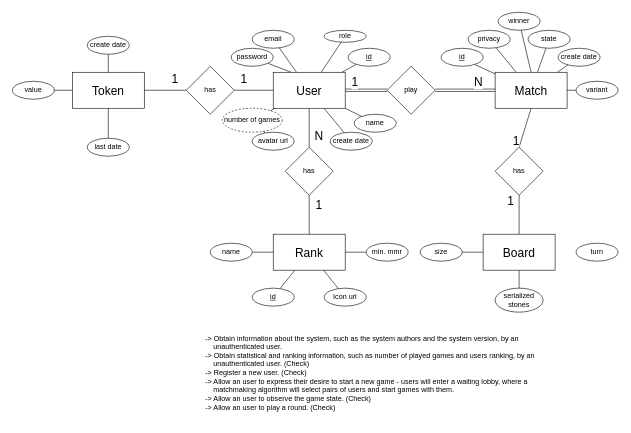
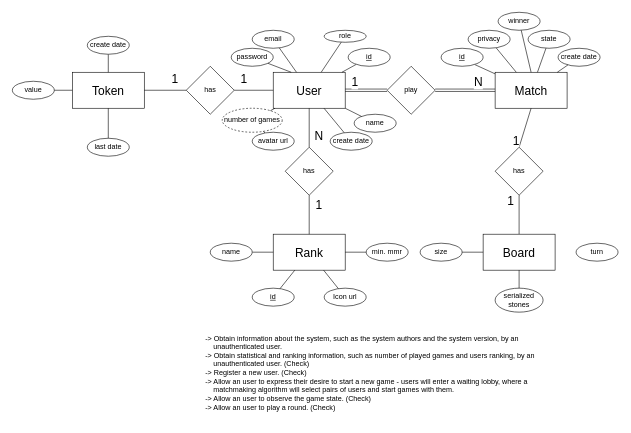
(572, 90) -> none
(597, 90) -> none
